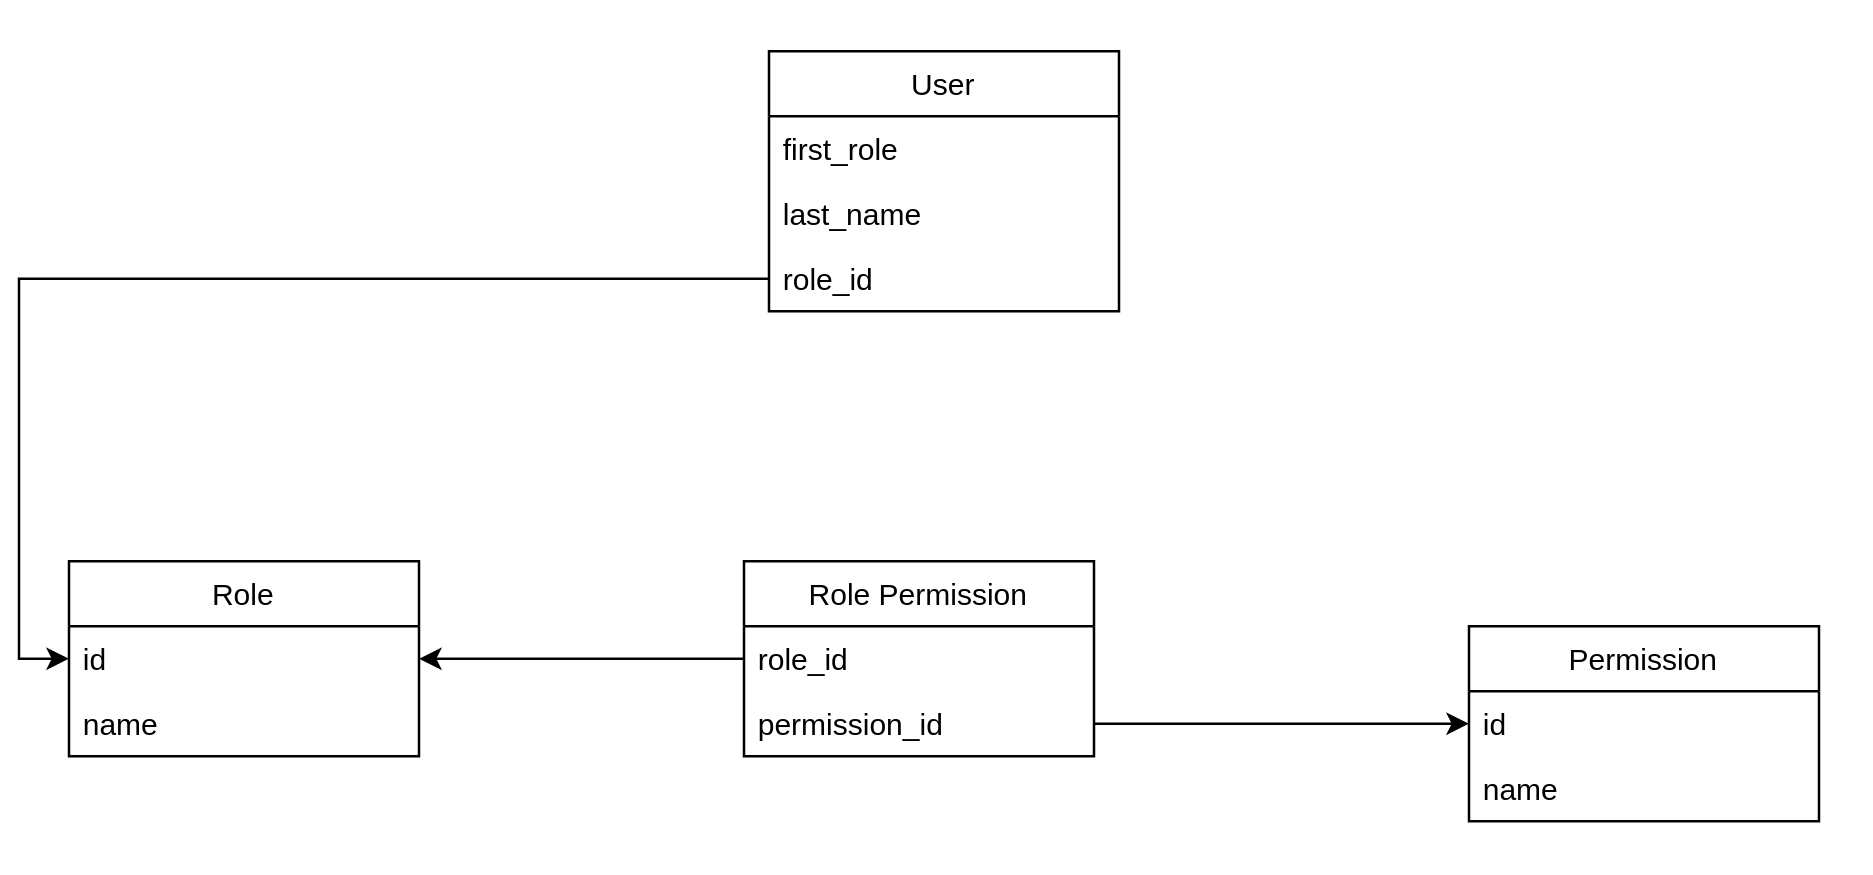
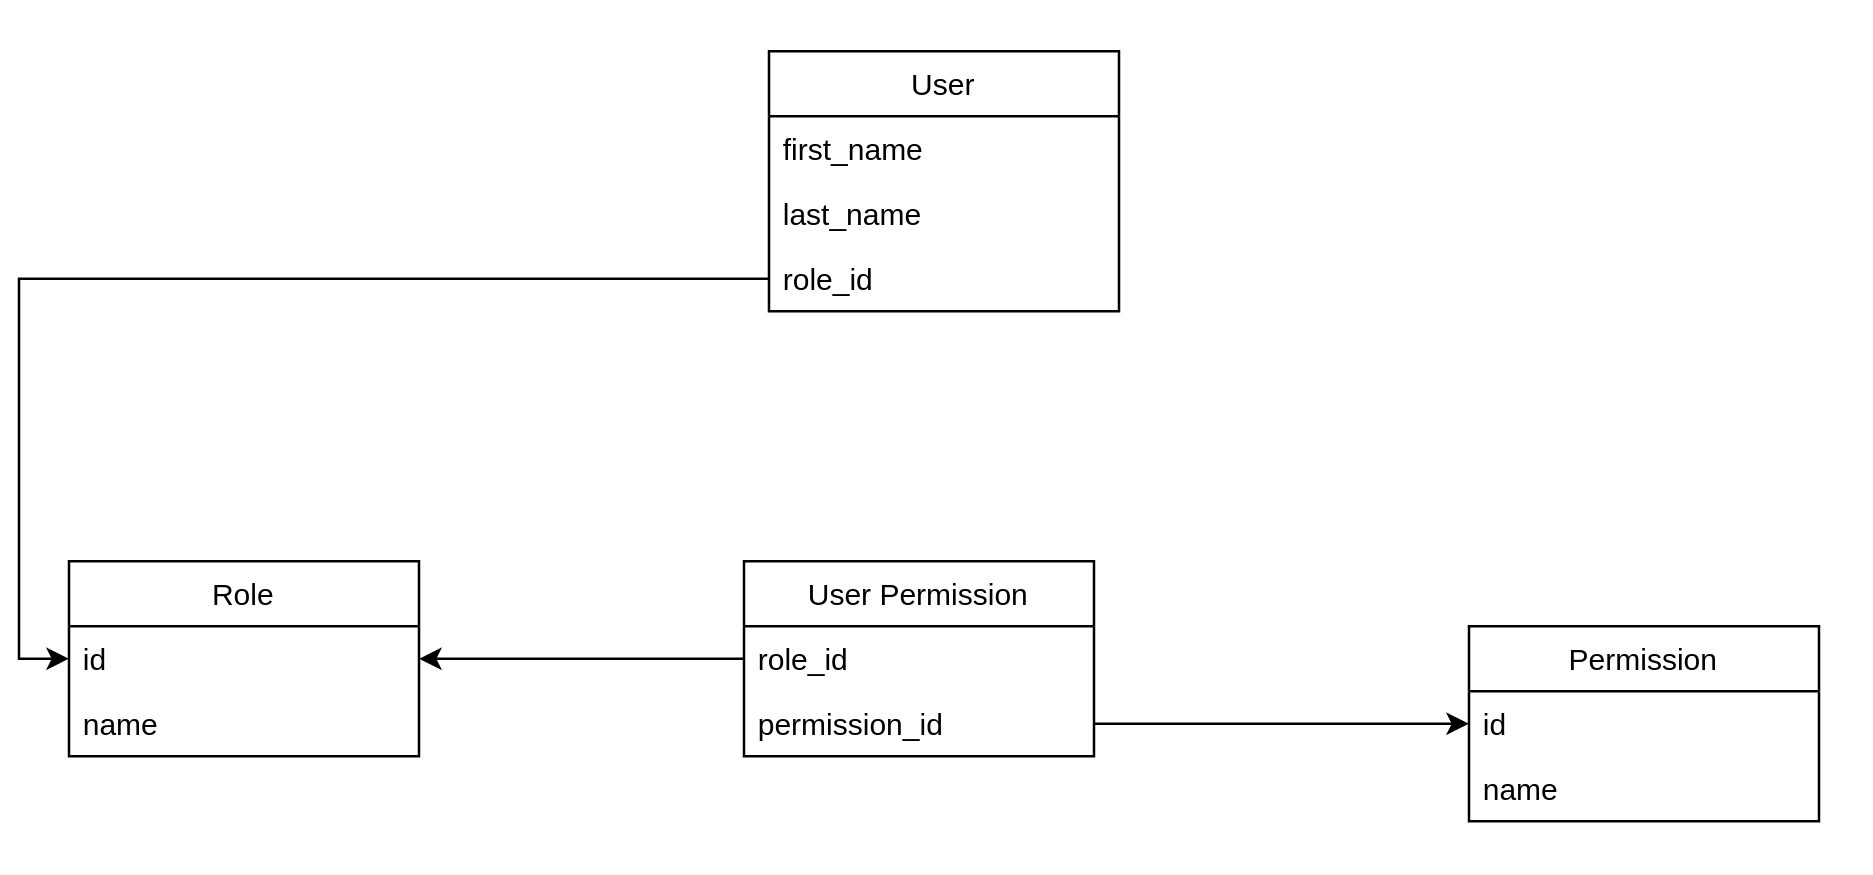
(859, 150) -> (863, 150)
(918, 595) -> (918, 595)
